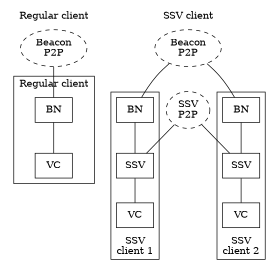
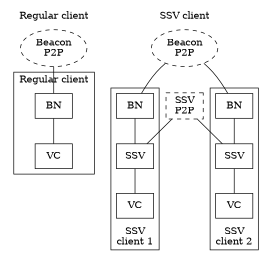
(188, 110) -> (185, 106)
